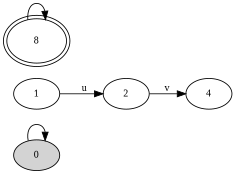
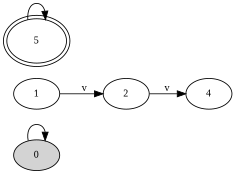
(37, 41) -> (37, 41)
(85, 88) -> (85, 88)
